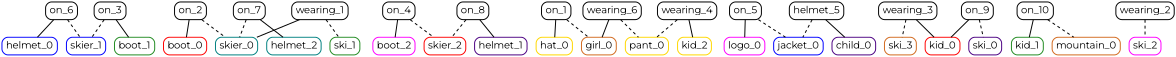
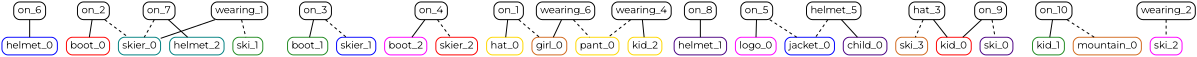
(908, 11) -> (927, 11)
(74, 28) -> none
(459, 28) -> none
